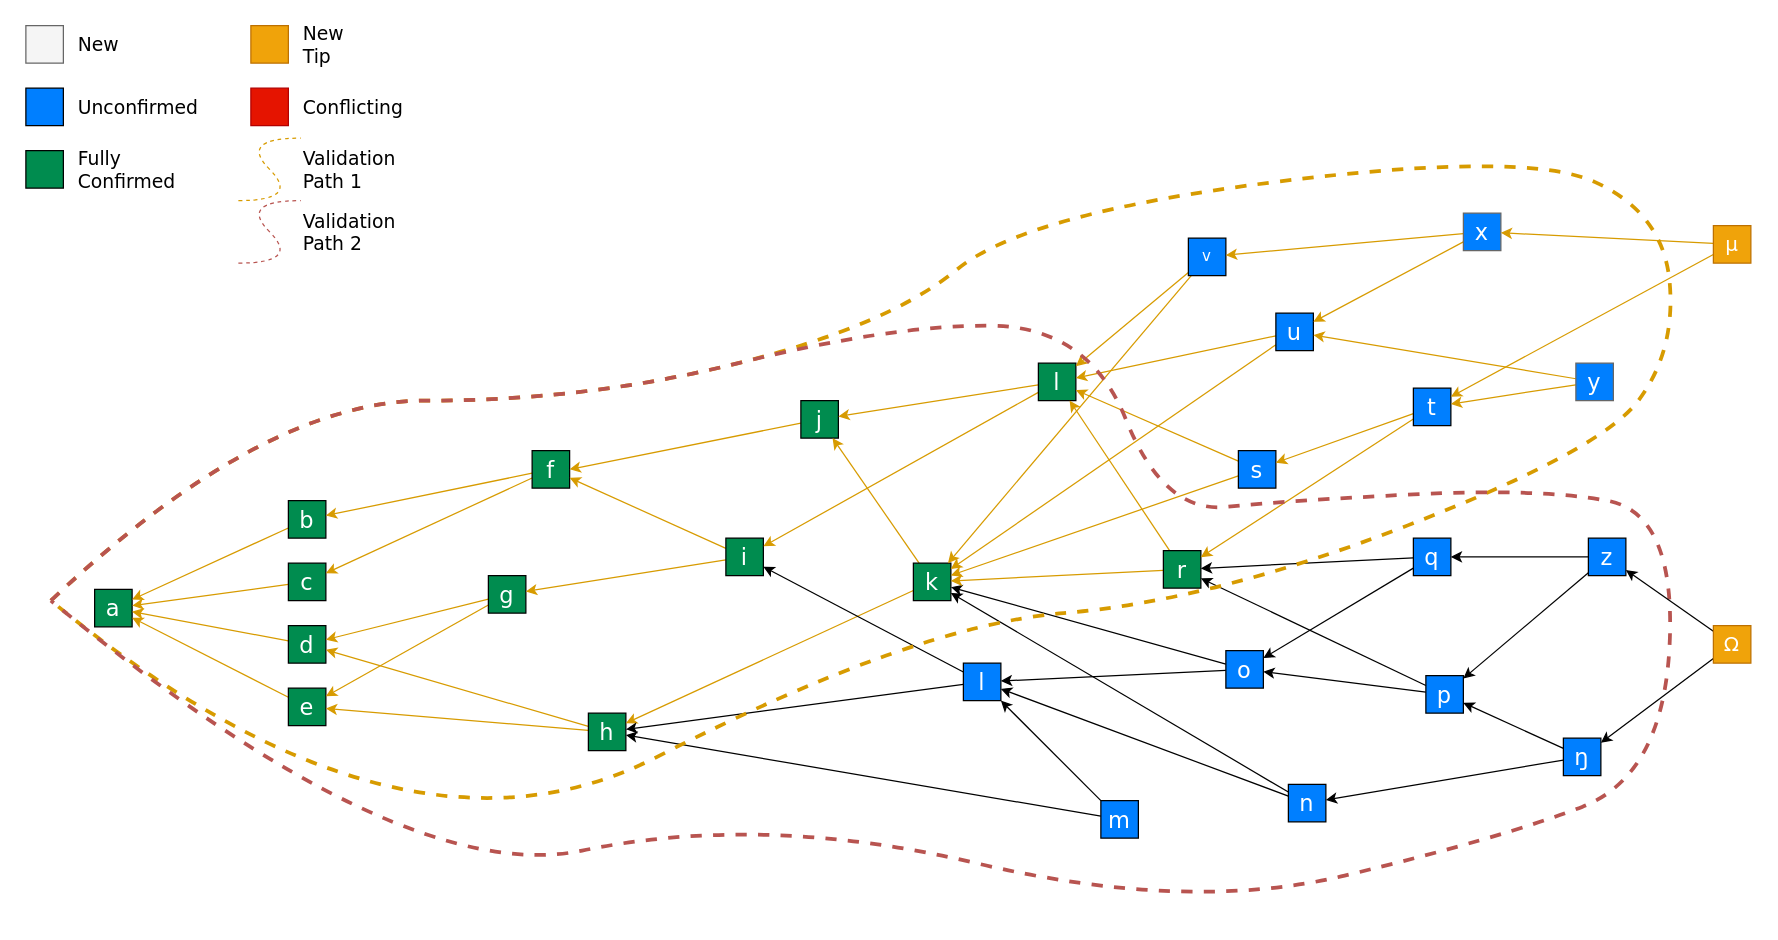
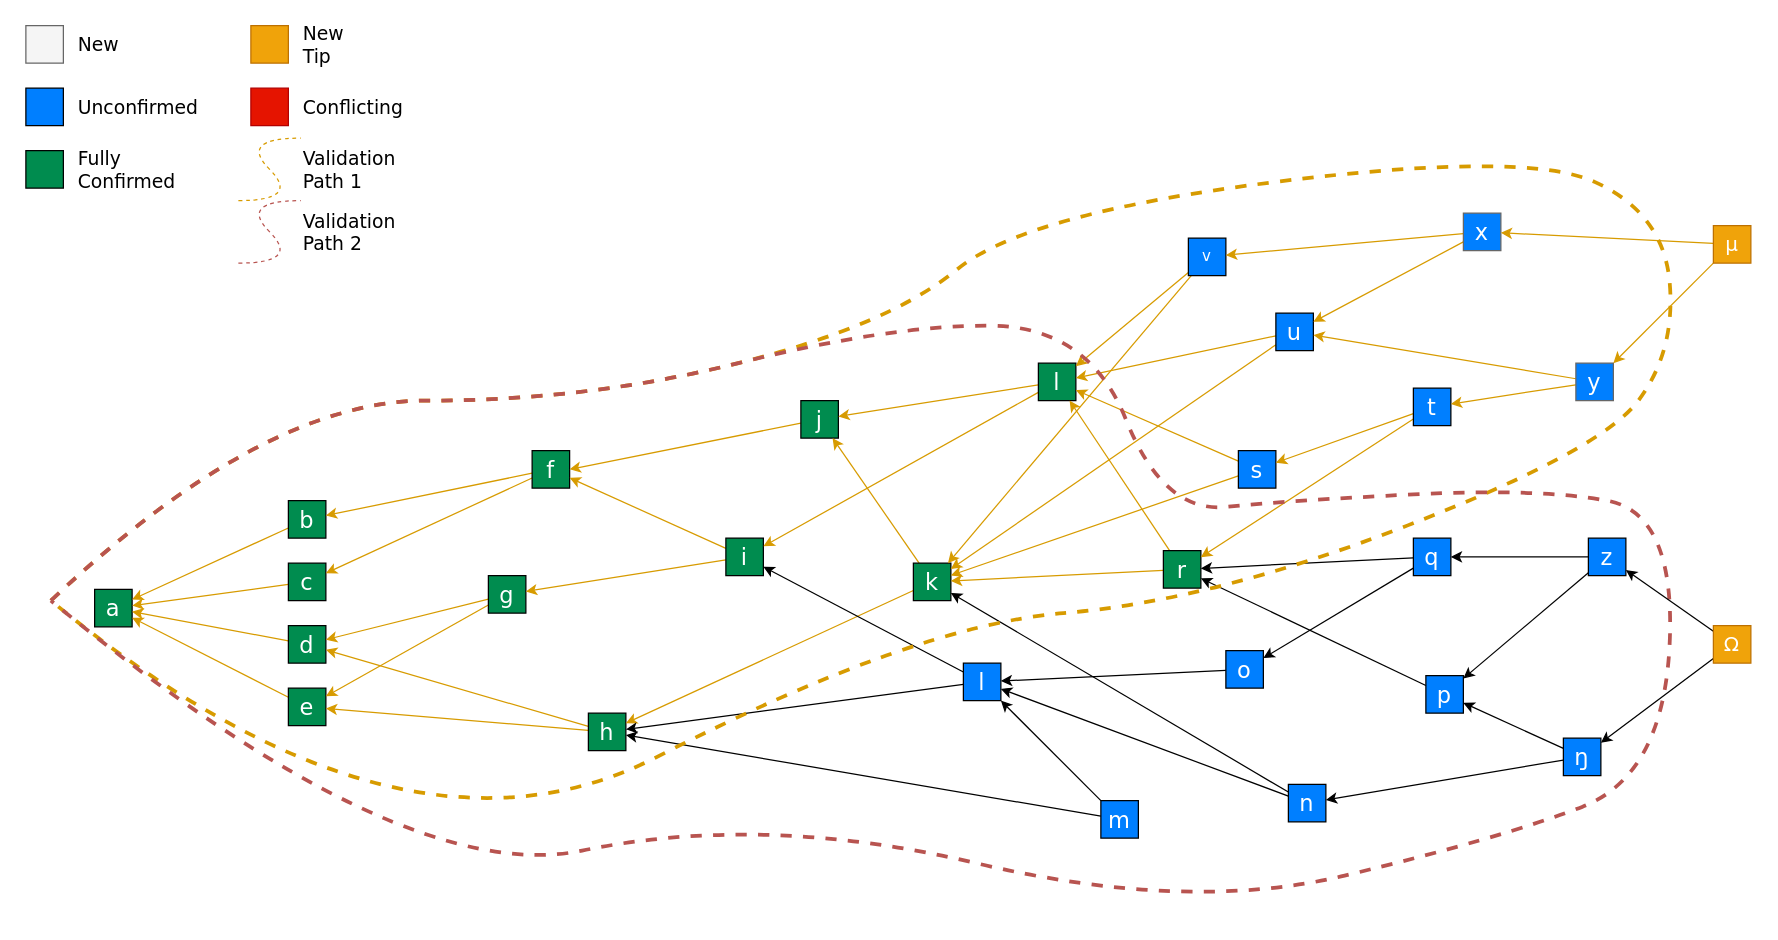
(1585, 324) -> (1666, 310)
(1140, 640) -> none
(1349, 682) -> none
